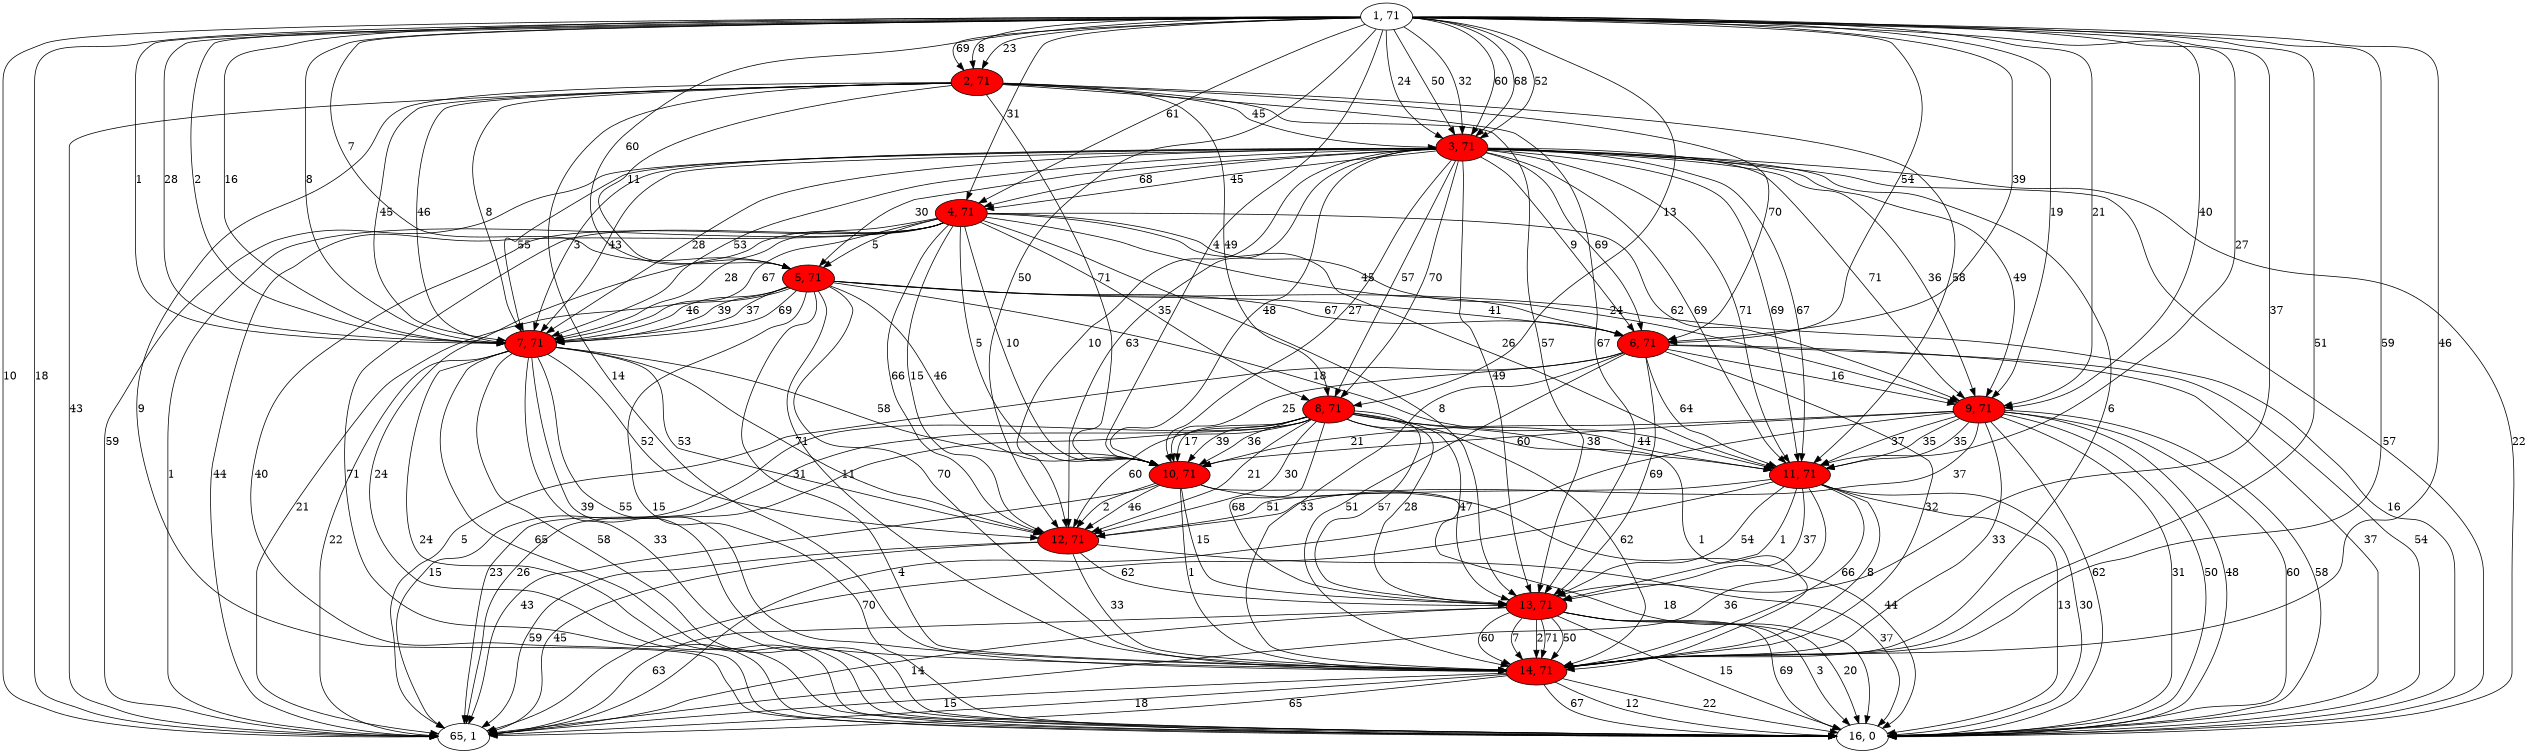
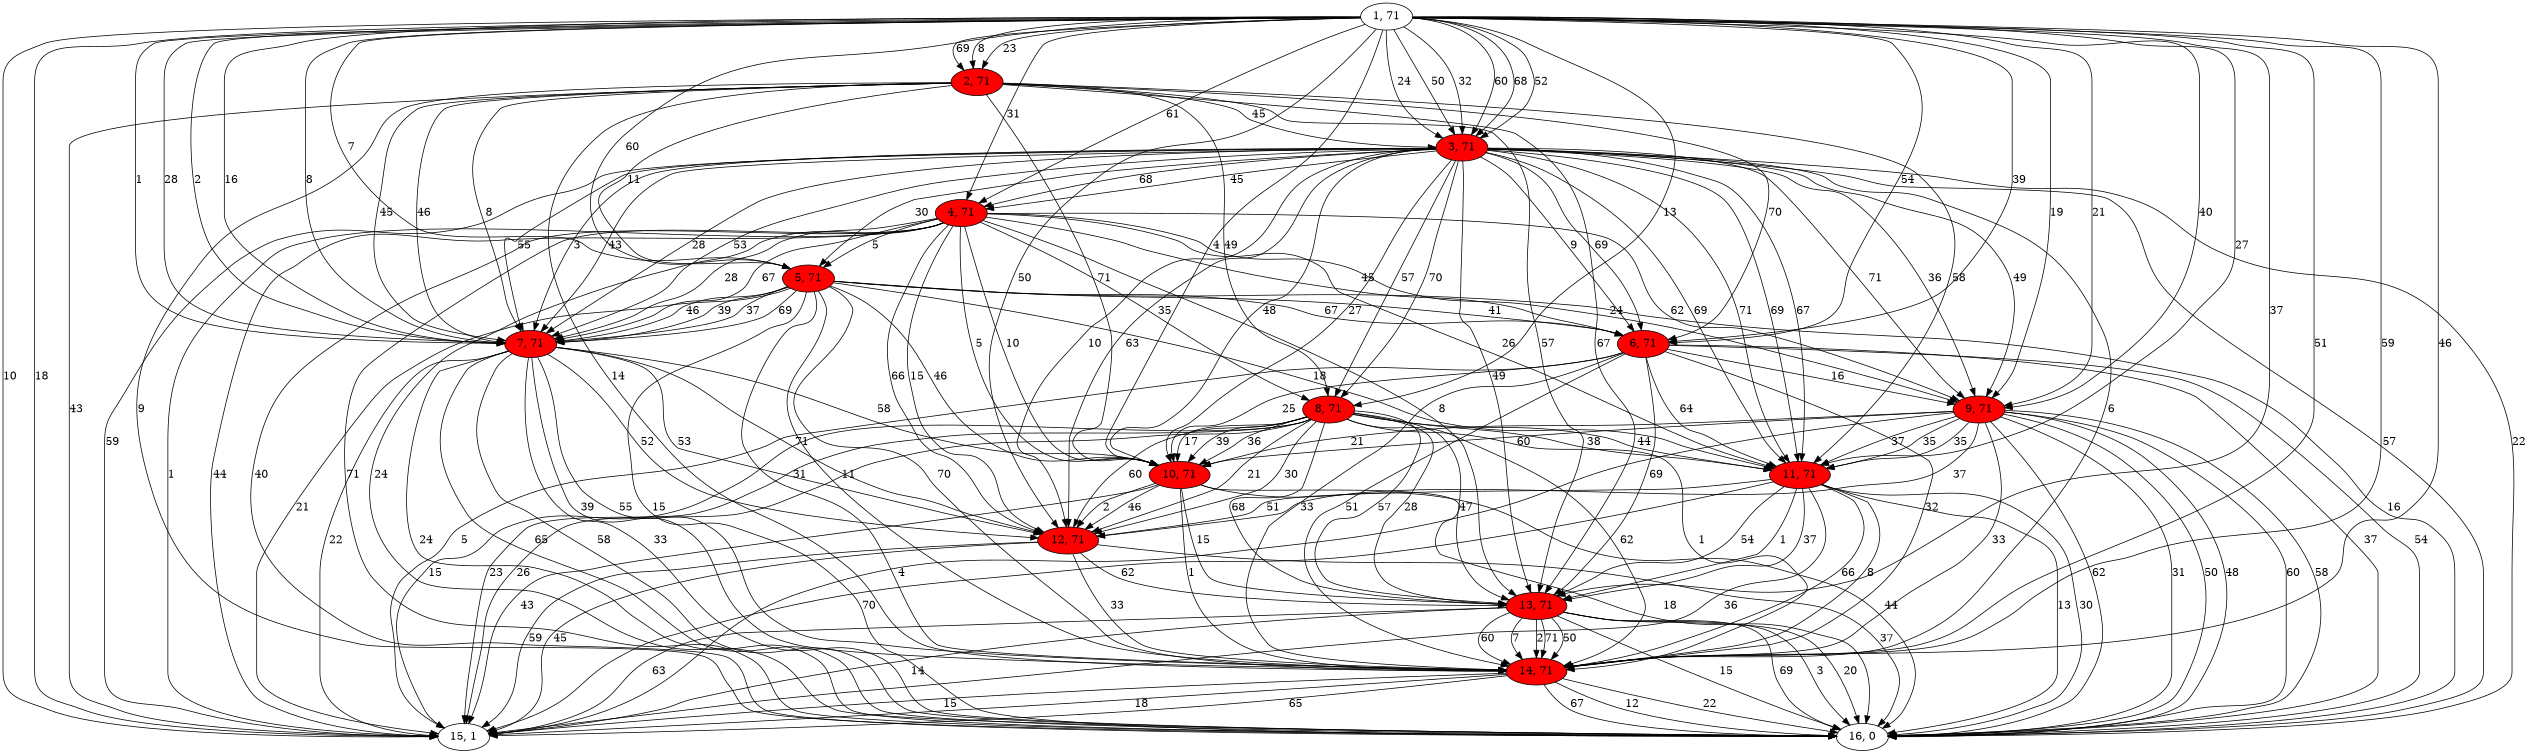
(464, 737) -> (464, 737)
